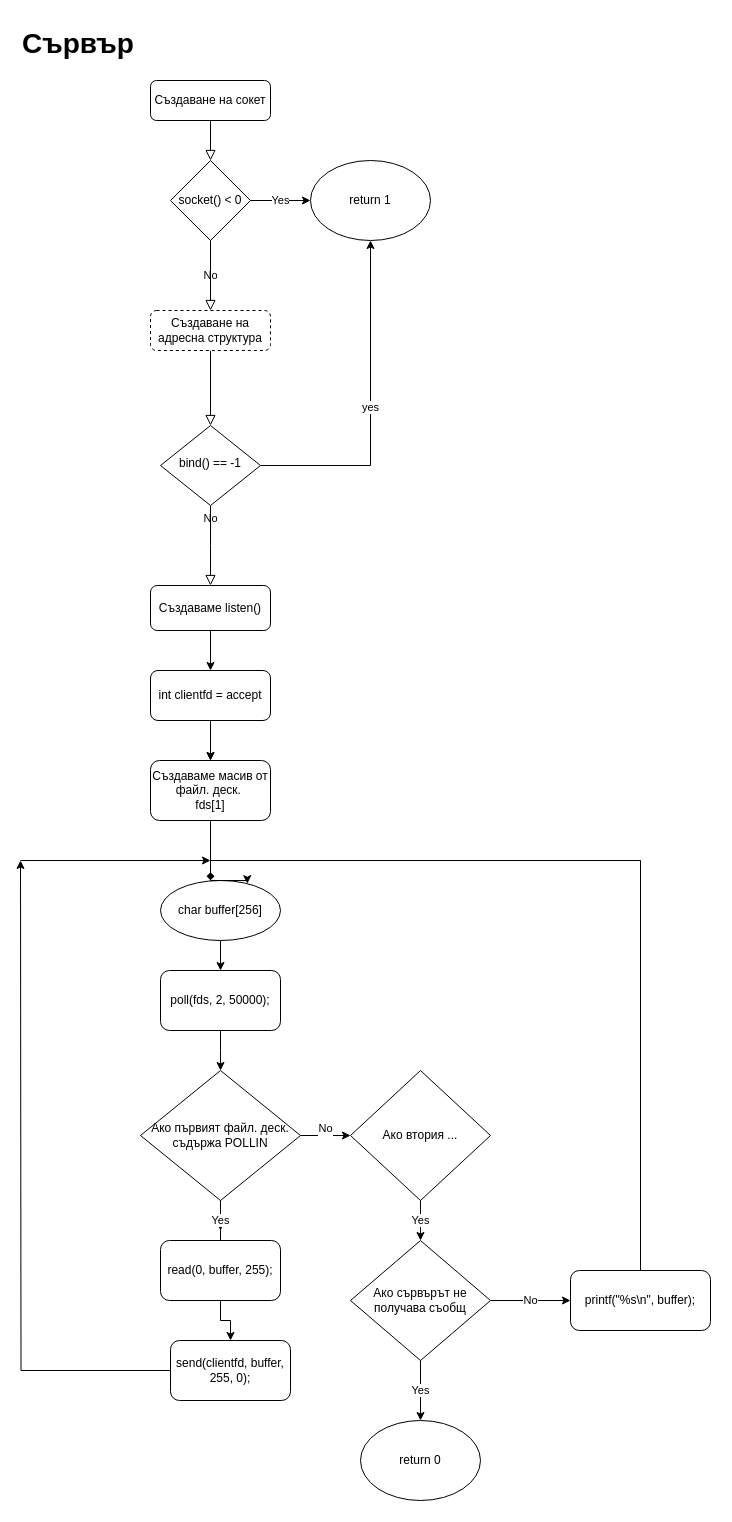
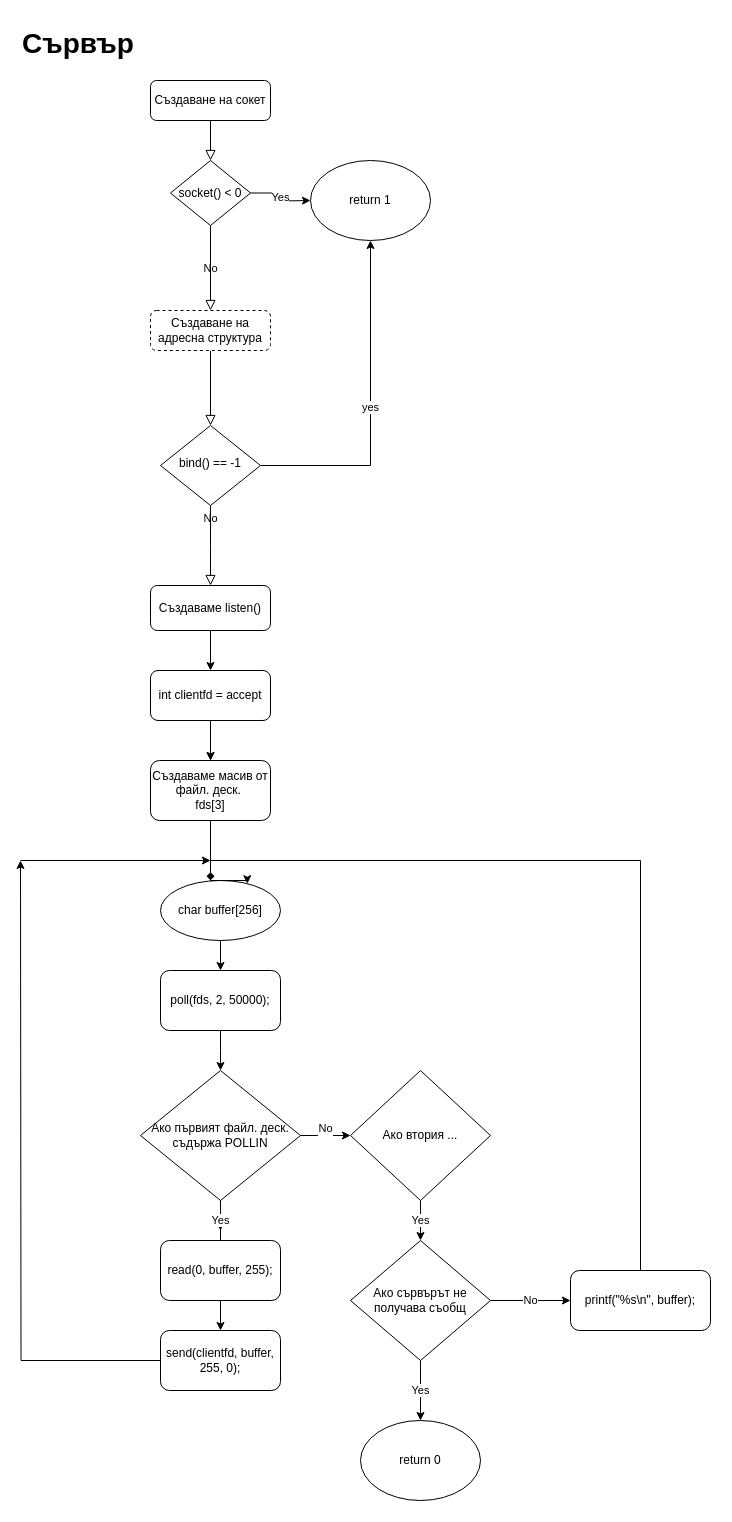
(211, 201) -> (211, 193)
(211, 791) -> (211, 791)
(231, 1371) -> (221, 1361)
